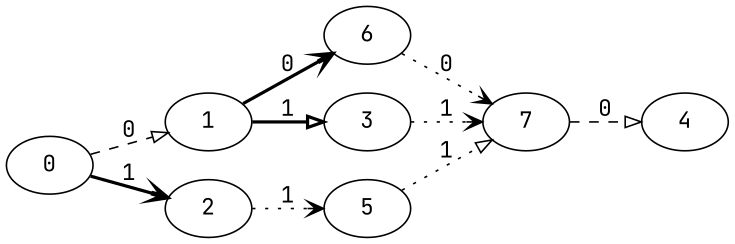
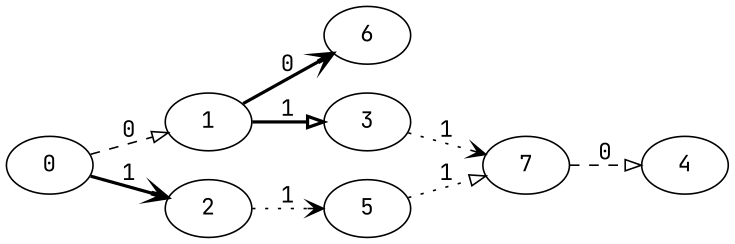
(440, 75) -> none
